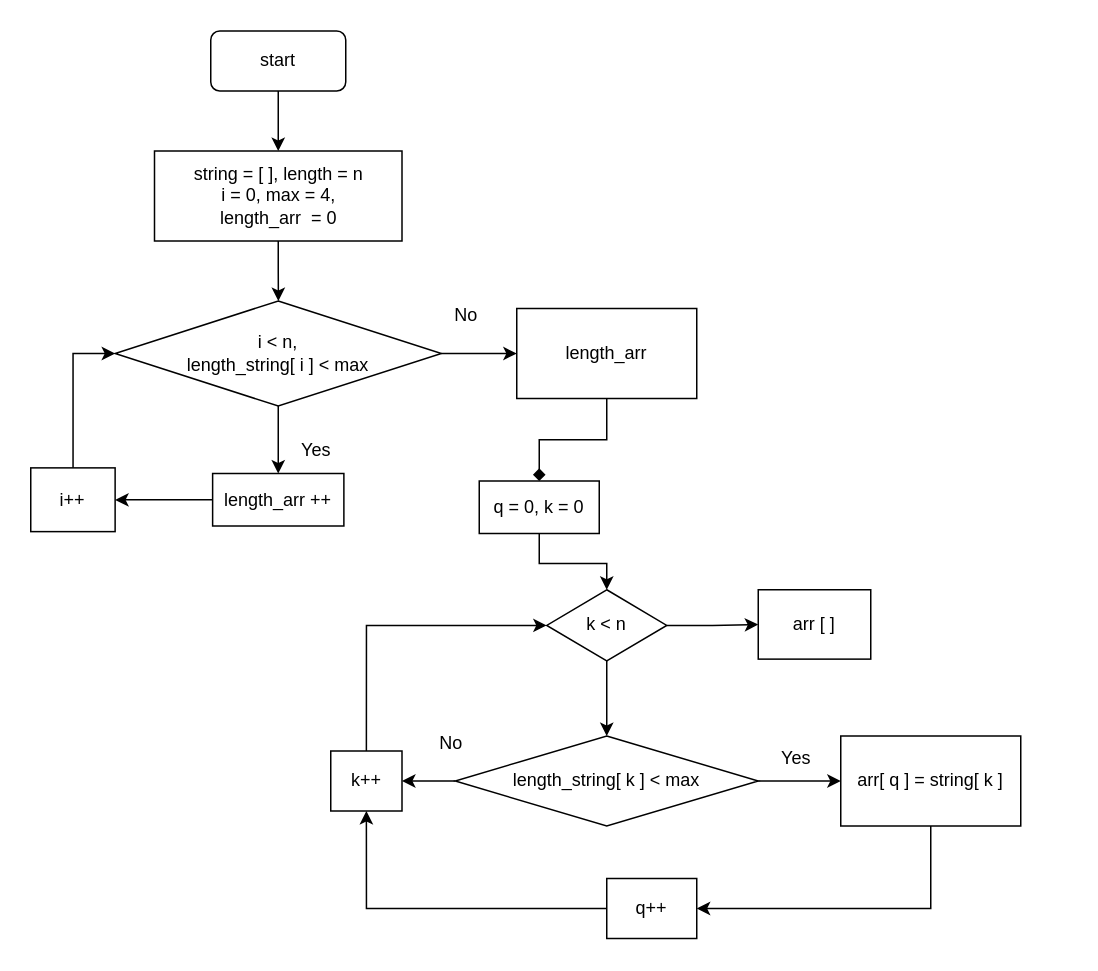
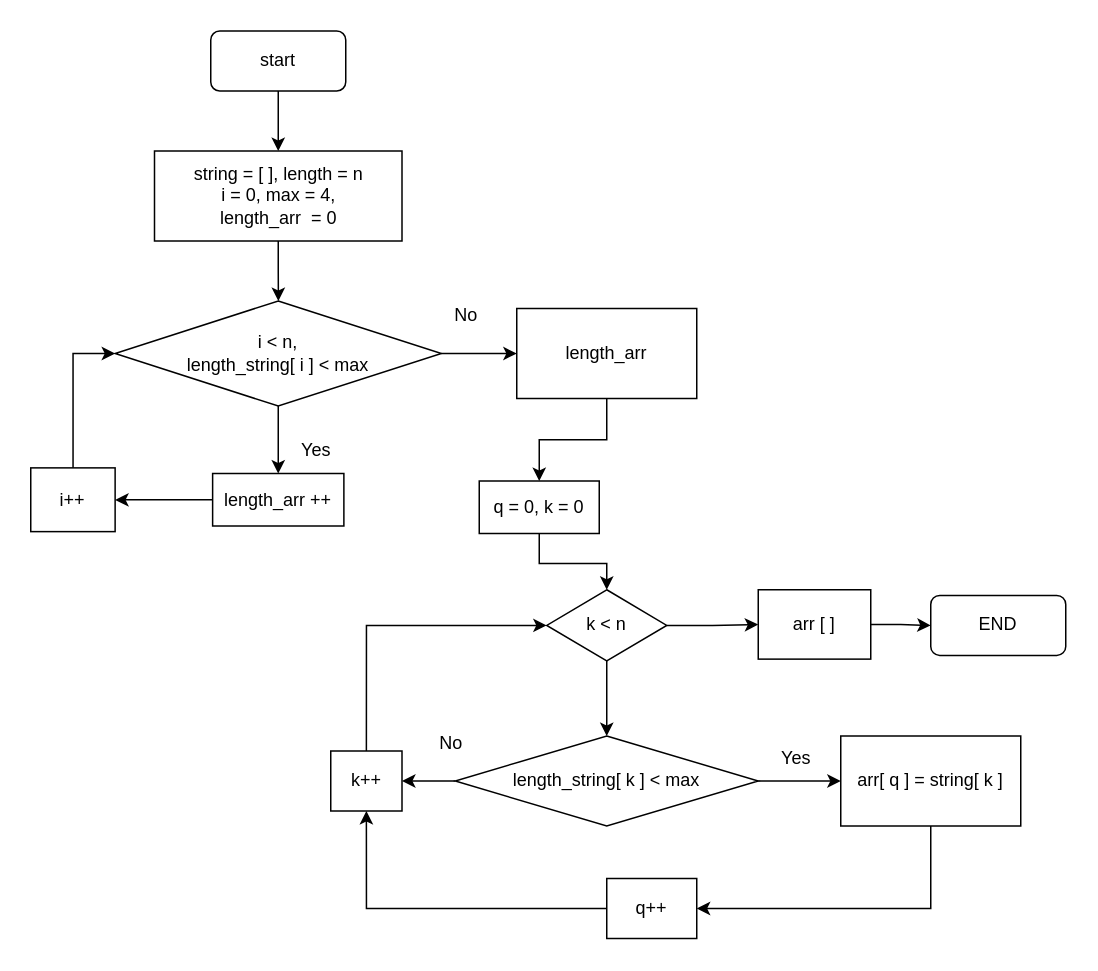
(539, 468) -> (539, 469)
none -> (896, 624)
none -> (998, 625)
